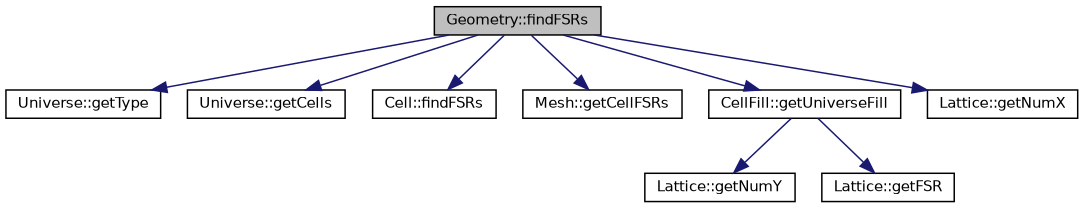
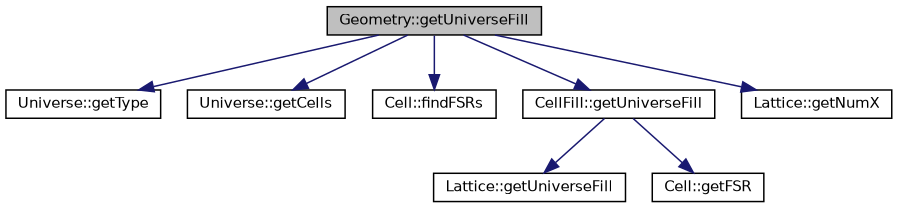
(518, 21) -> (434, 21)
(602, 104) -> none
(720, 187) -> (530, 187)
(888, 187) -> (708, 187)
